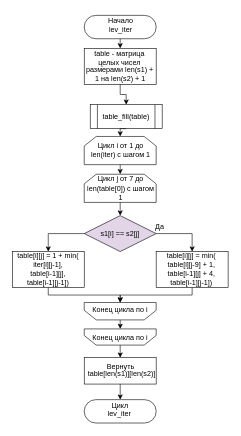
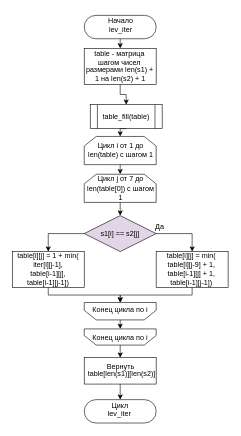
(120, 63) -> (120, 63)
(121, 155) -> (121, 155)
(192, 275) -> (192, 275)
